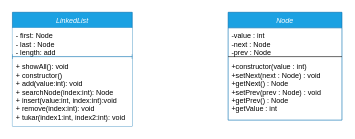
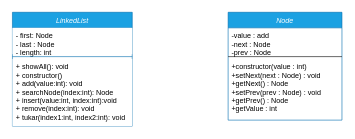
(38, 36) -> (38, 36)
(251, 36) -> (252, 36)
